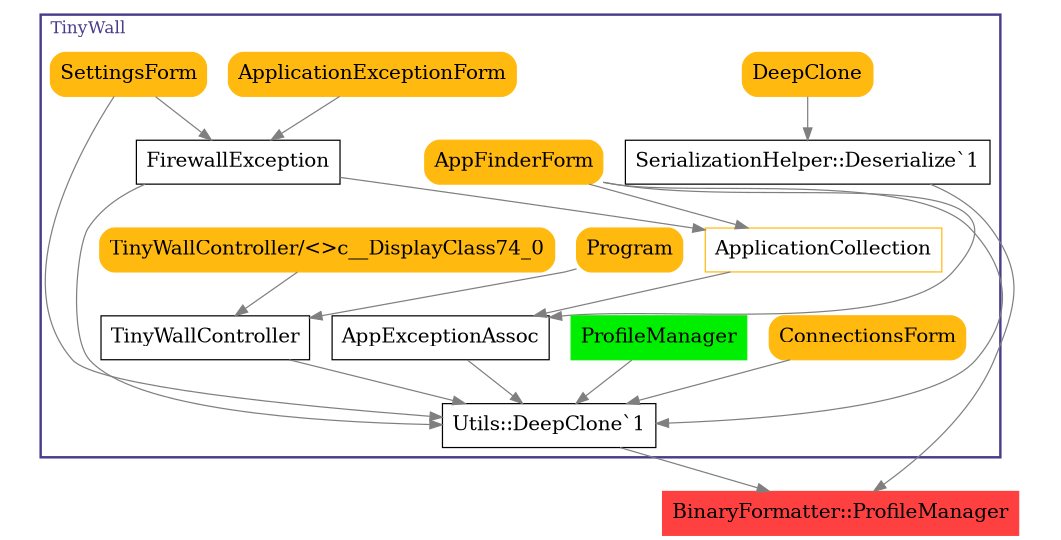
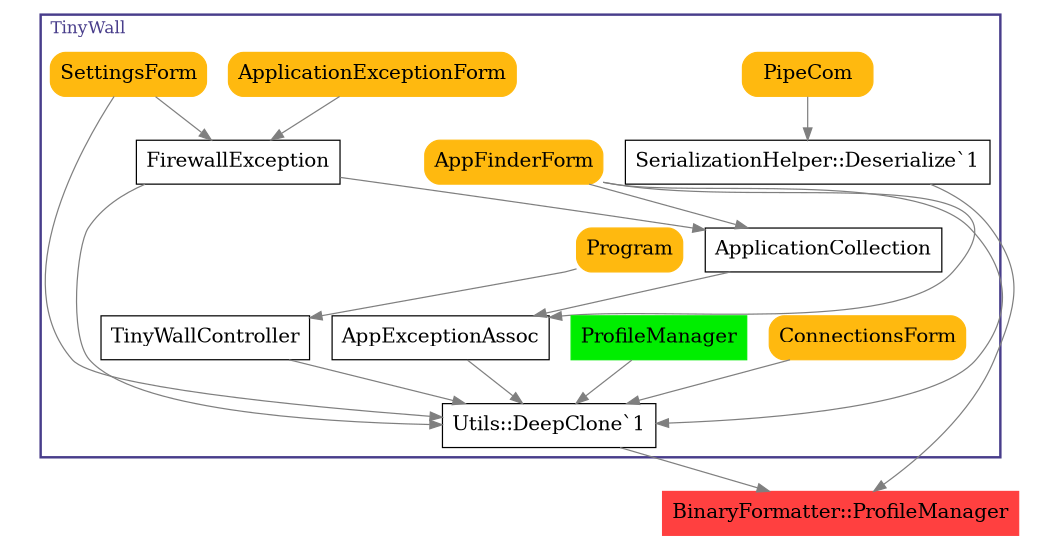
(808, 74) -> (808, 74)
(327, 250) -> none
(824, 250) -> (824, 250)
